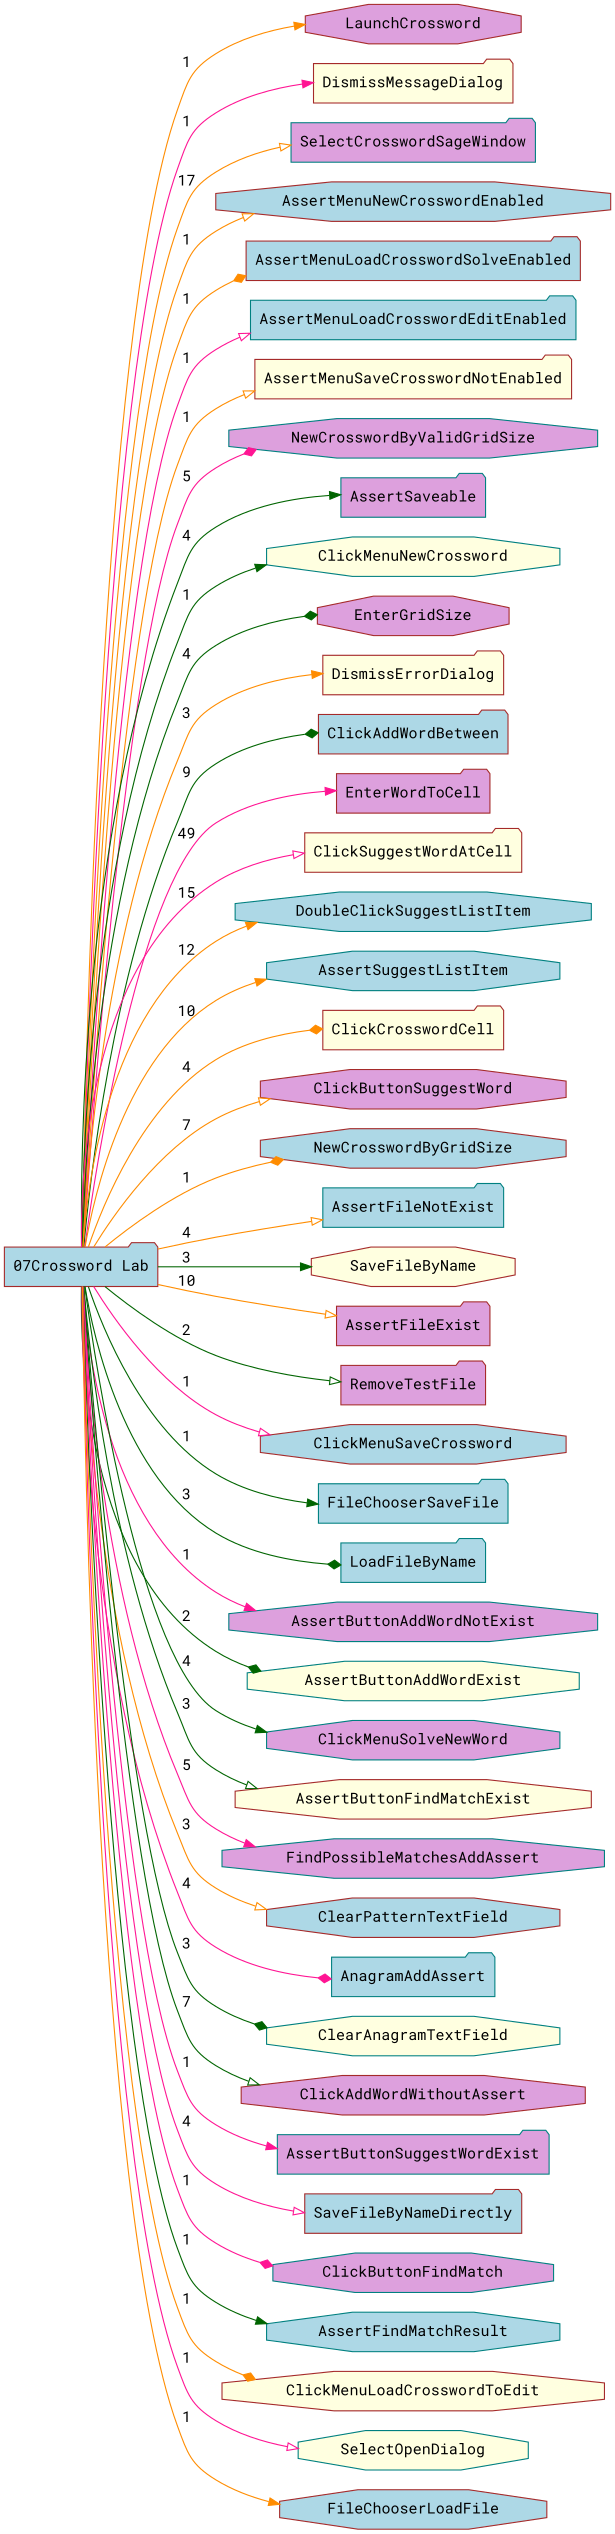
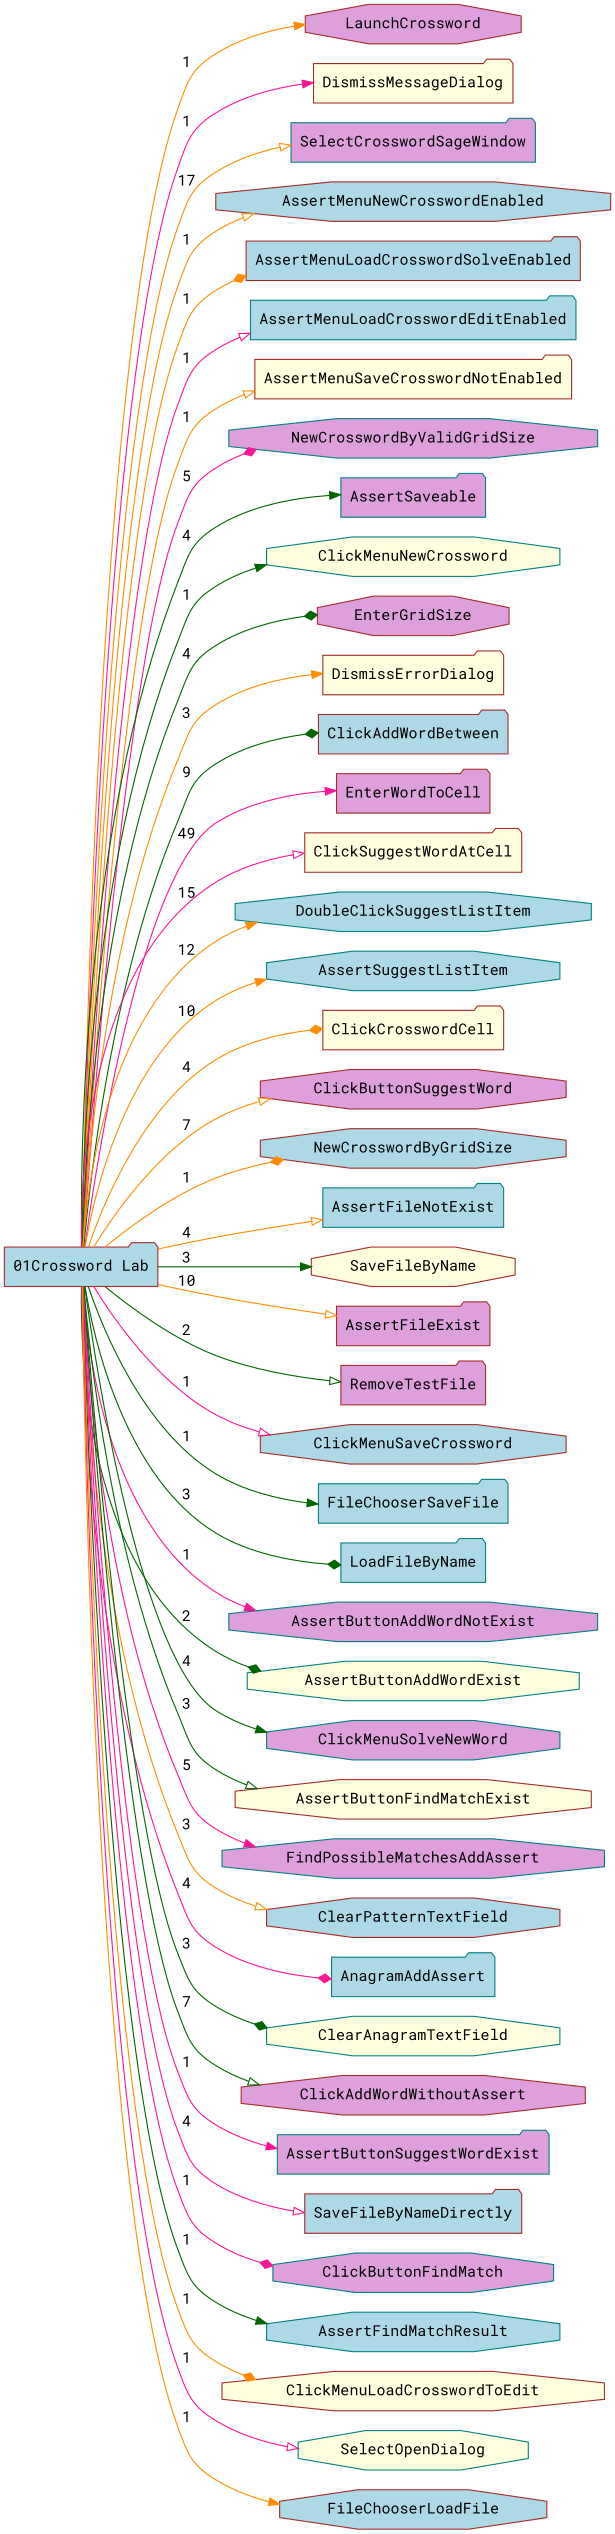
(81, 1267) -> (81, 1267)
